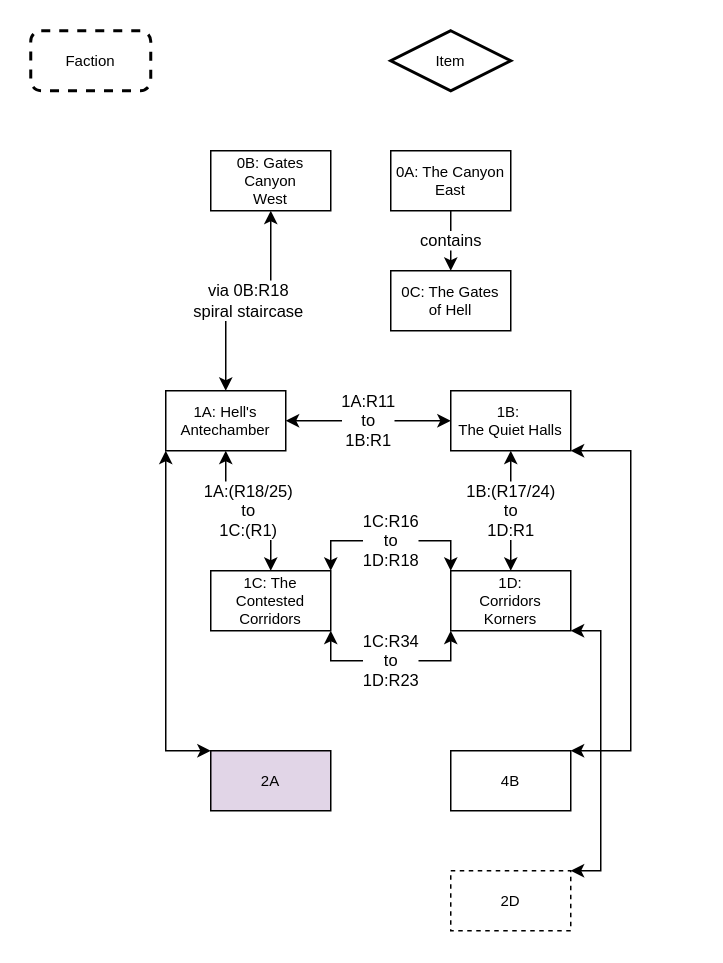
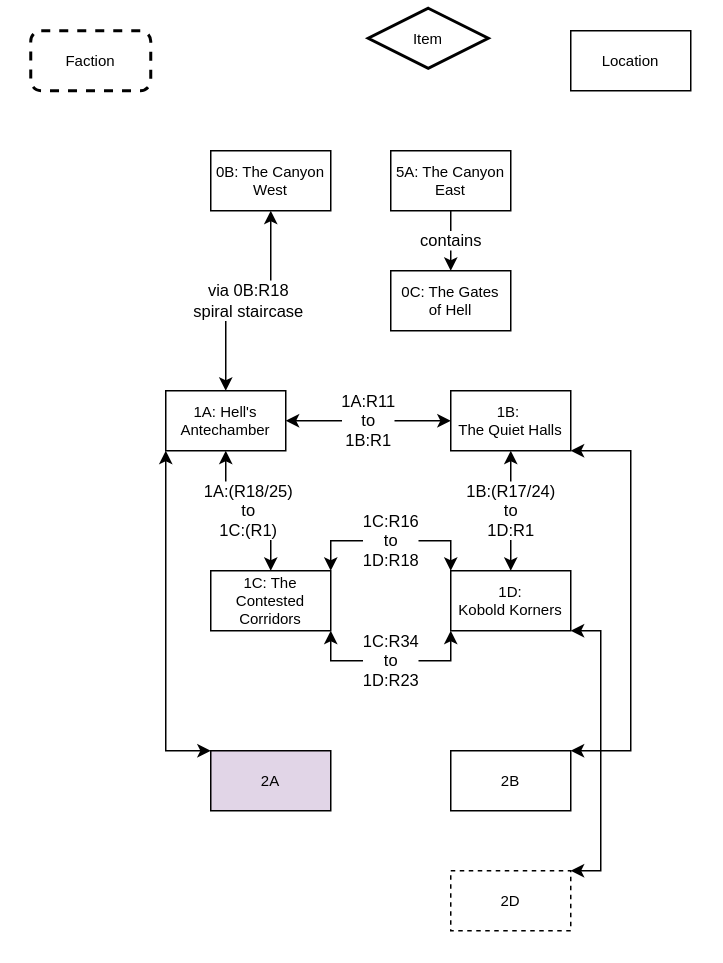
(451, 61) -> (428, 38)
none -> (631, 61)
(271, 181) -> (271, 181)
(451, 181) -> (451, 181)
(511, 601) -> (511, 601)
(511, 781) -> (511, 781)
